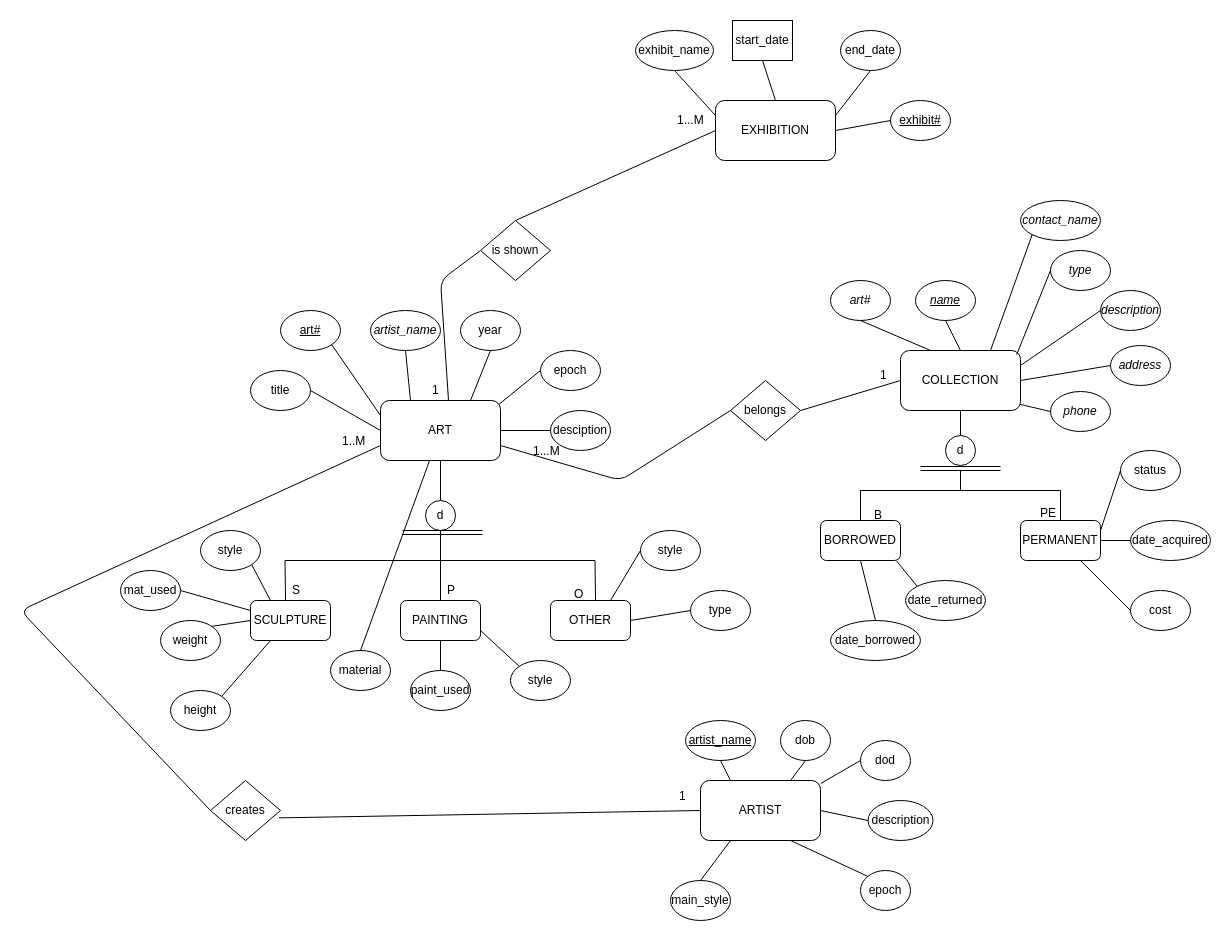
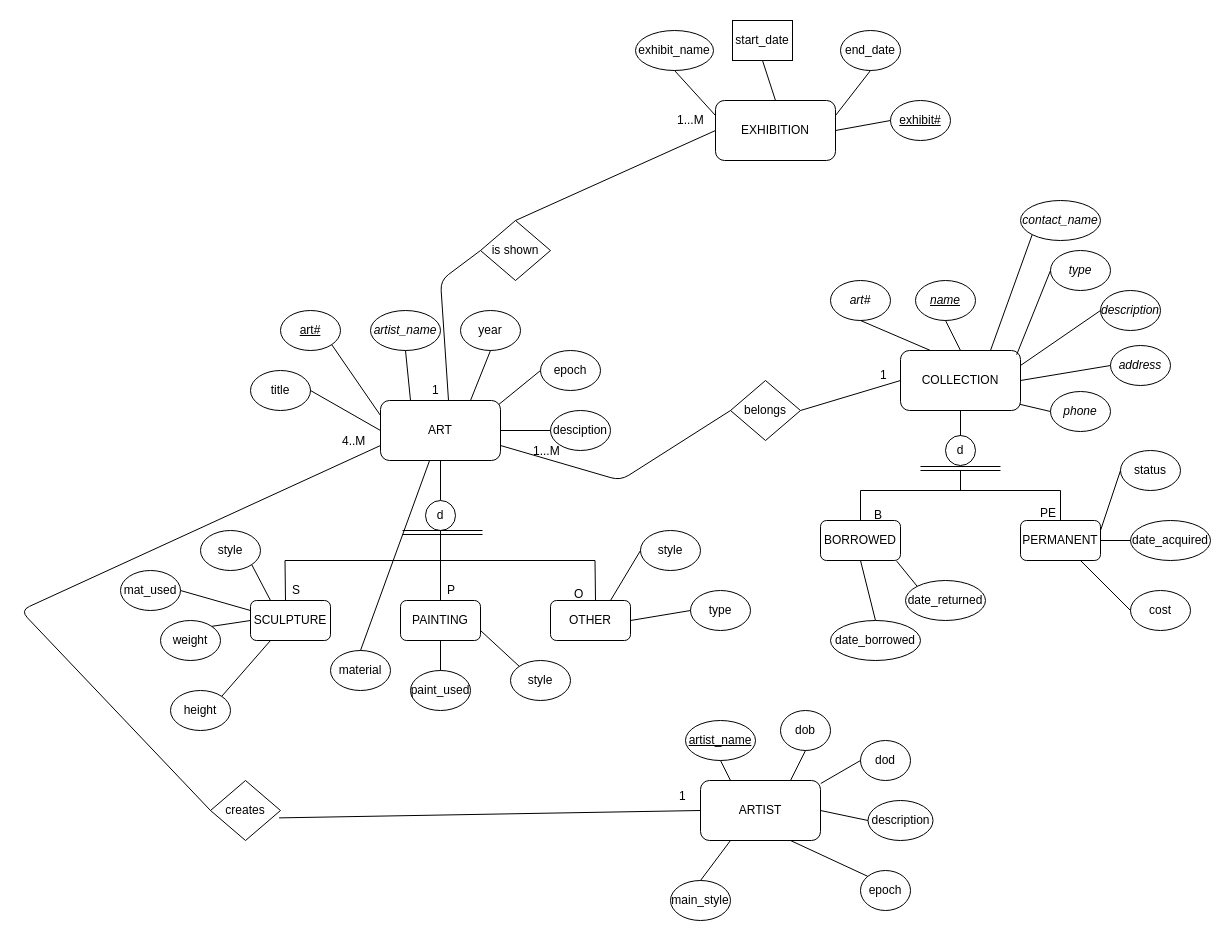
(353, 442) -> (353, 442)
(806, 741) -> (806, 731)
